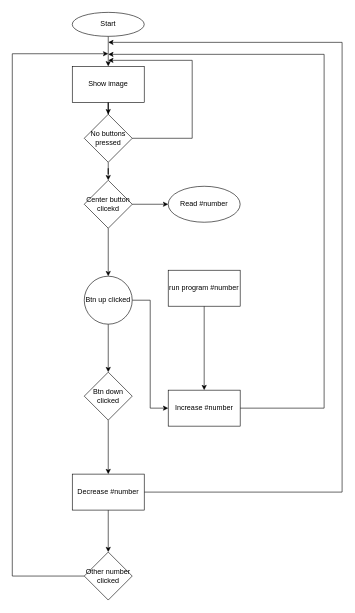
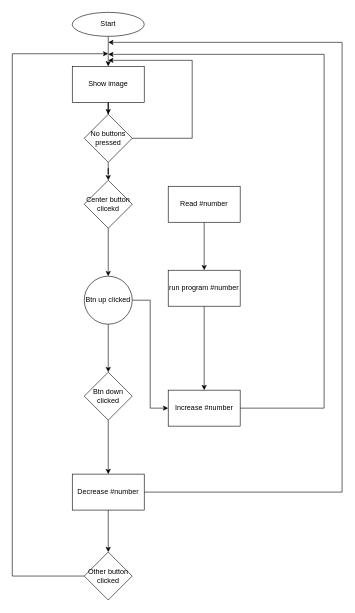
(162, 204) -> none
(204, 204) -> (204, 204)
none -> (204, 264)
(108, 576) -> (108, 576)
